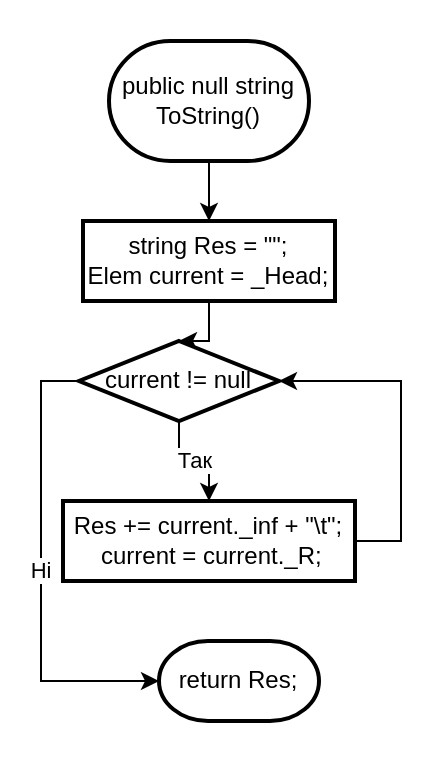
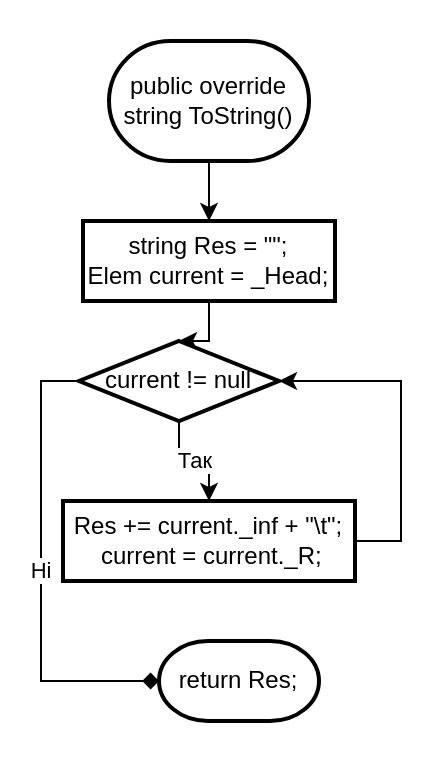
(209, 101) -> (209, 101)
(143, 681) -> (142, 681)
